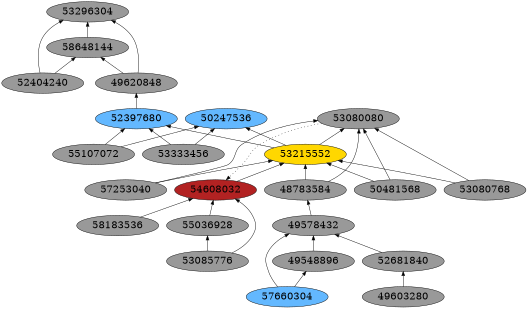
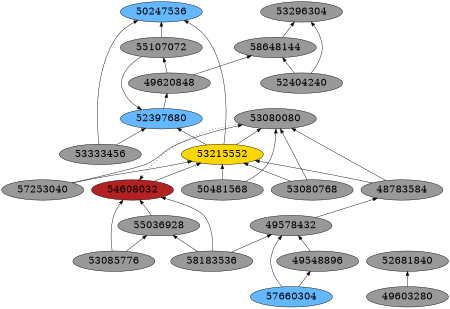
(135, 43) -> (166, 67)
(360, 244) -> (249, 244)
none -> (187, 245)
